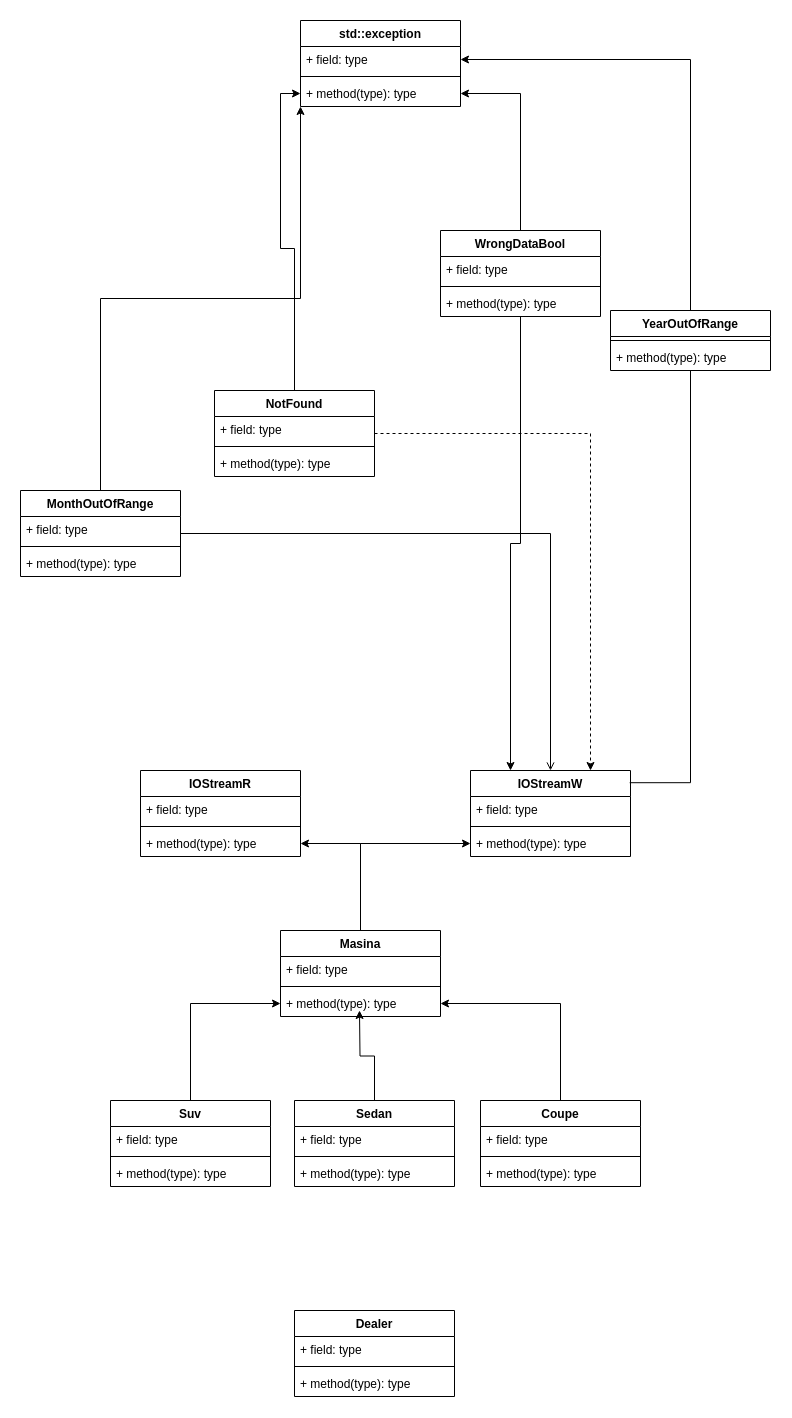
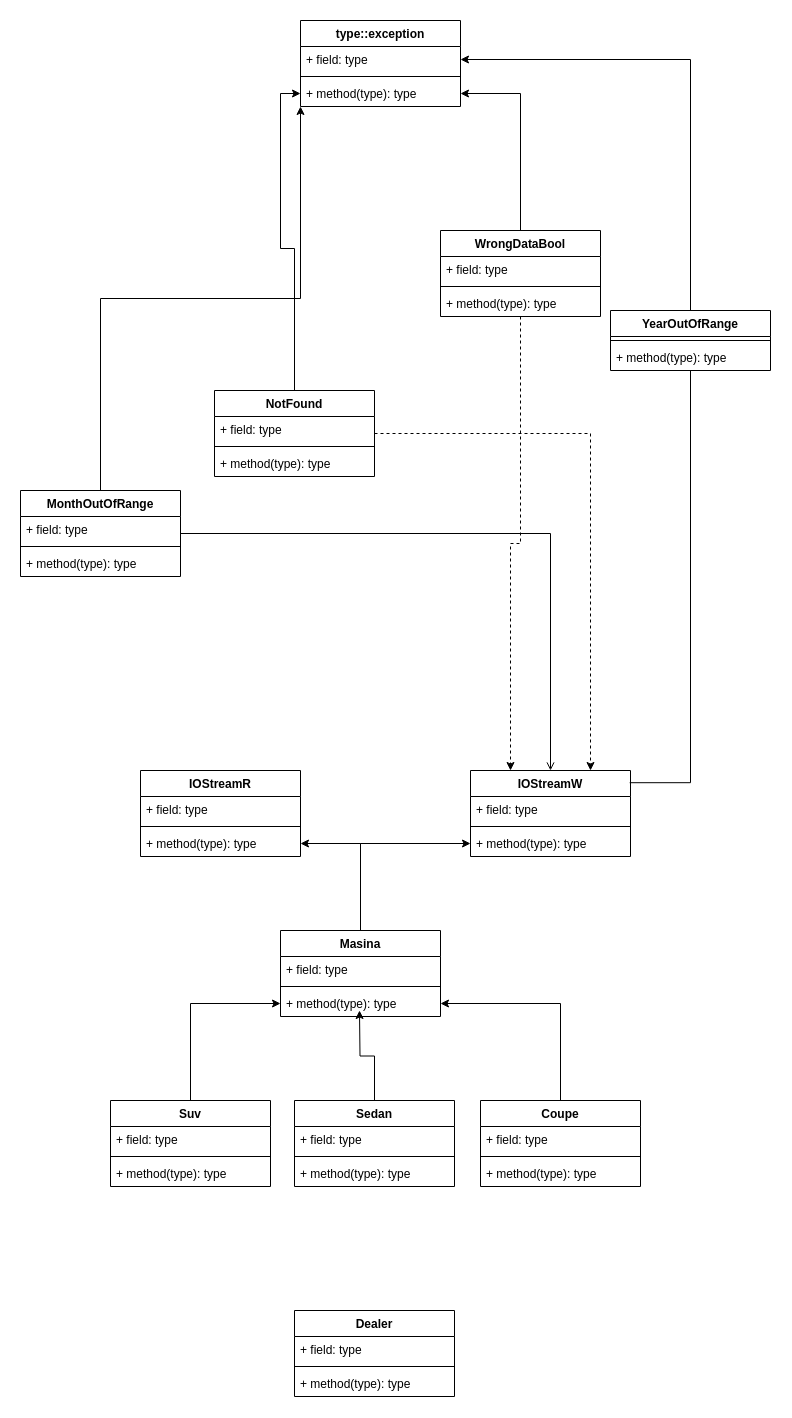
(380, 34) -> (380, 34)
(519, 544) -> (519, 544)
